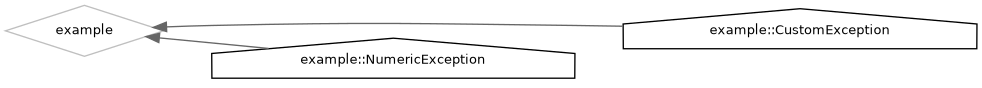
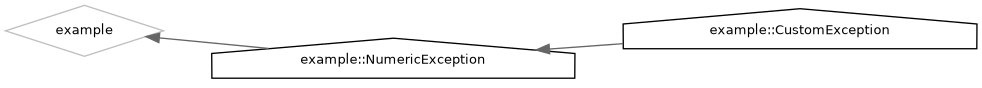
(395, 23) -> (586, 46)
